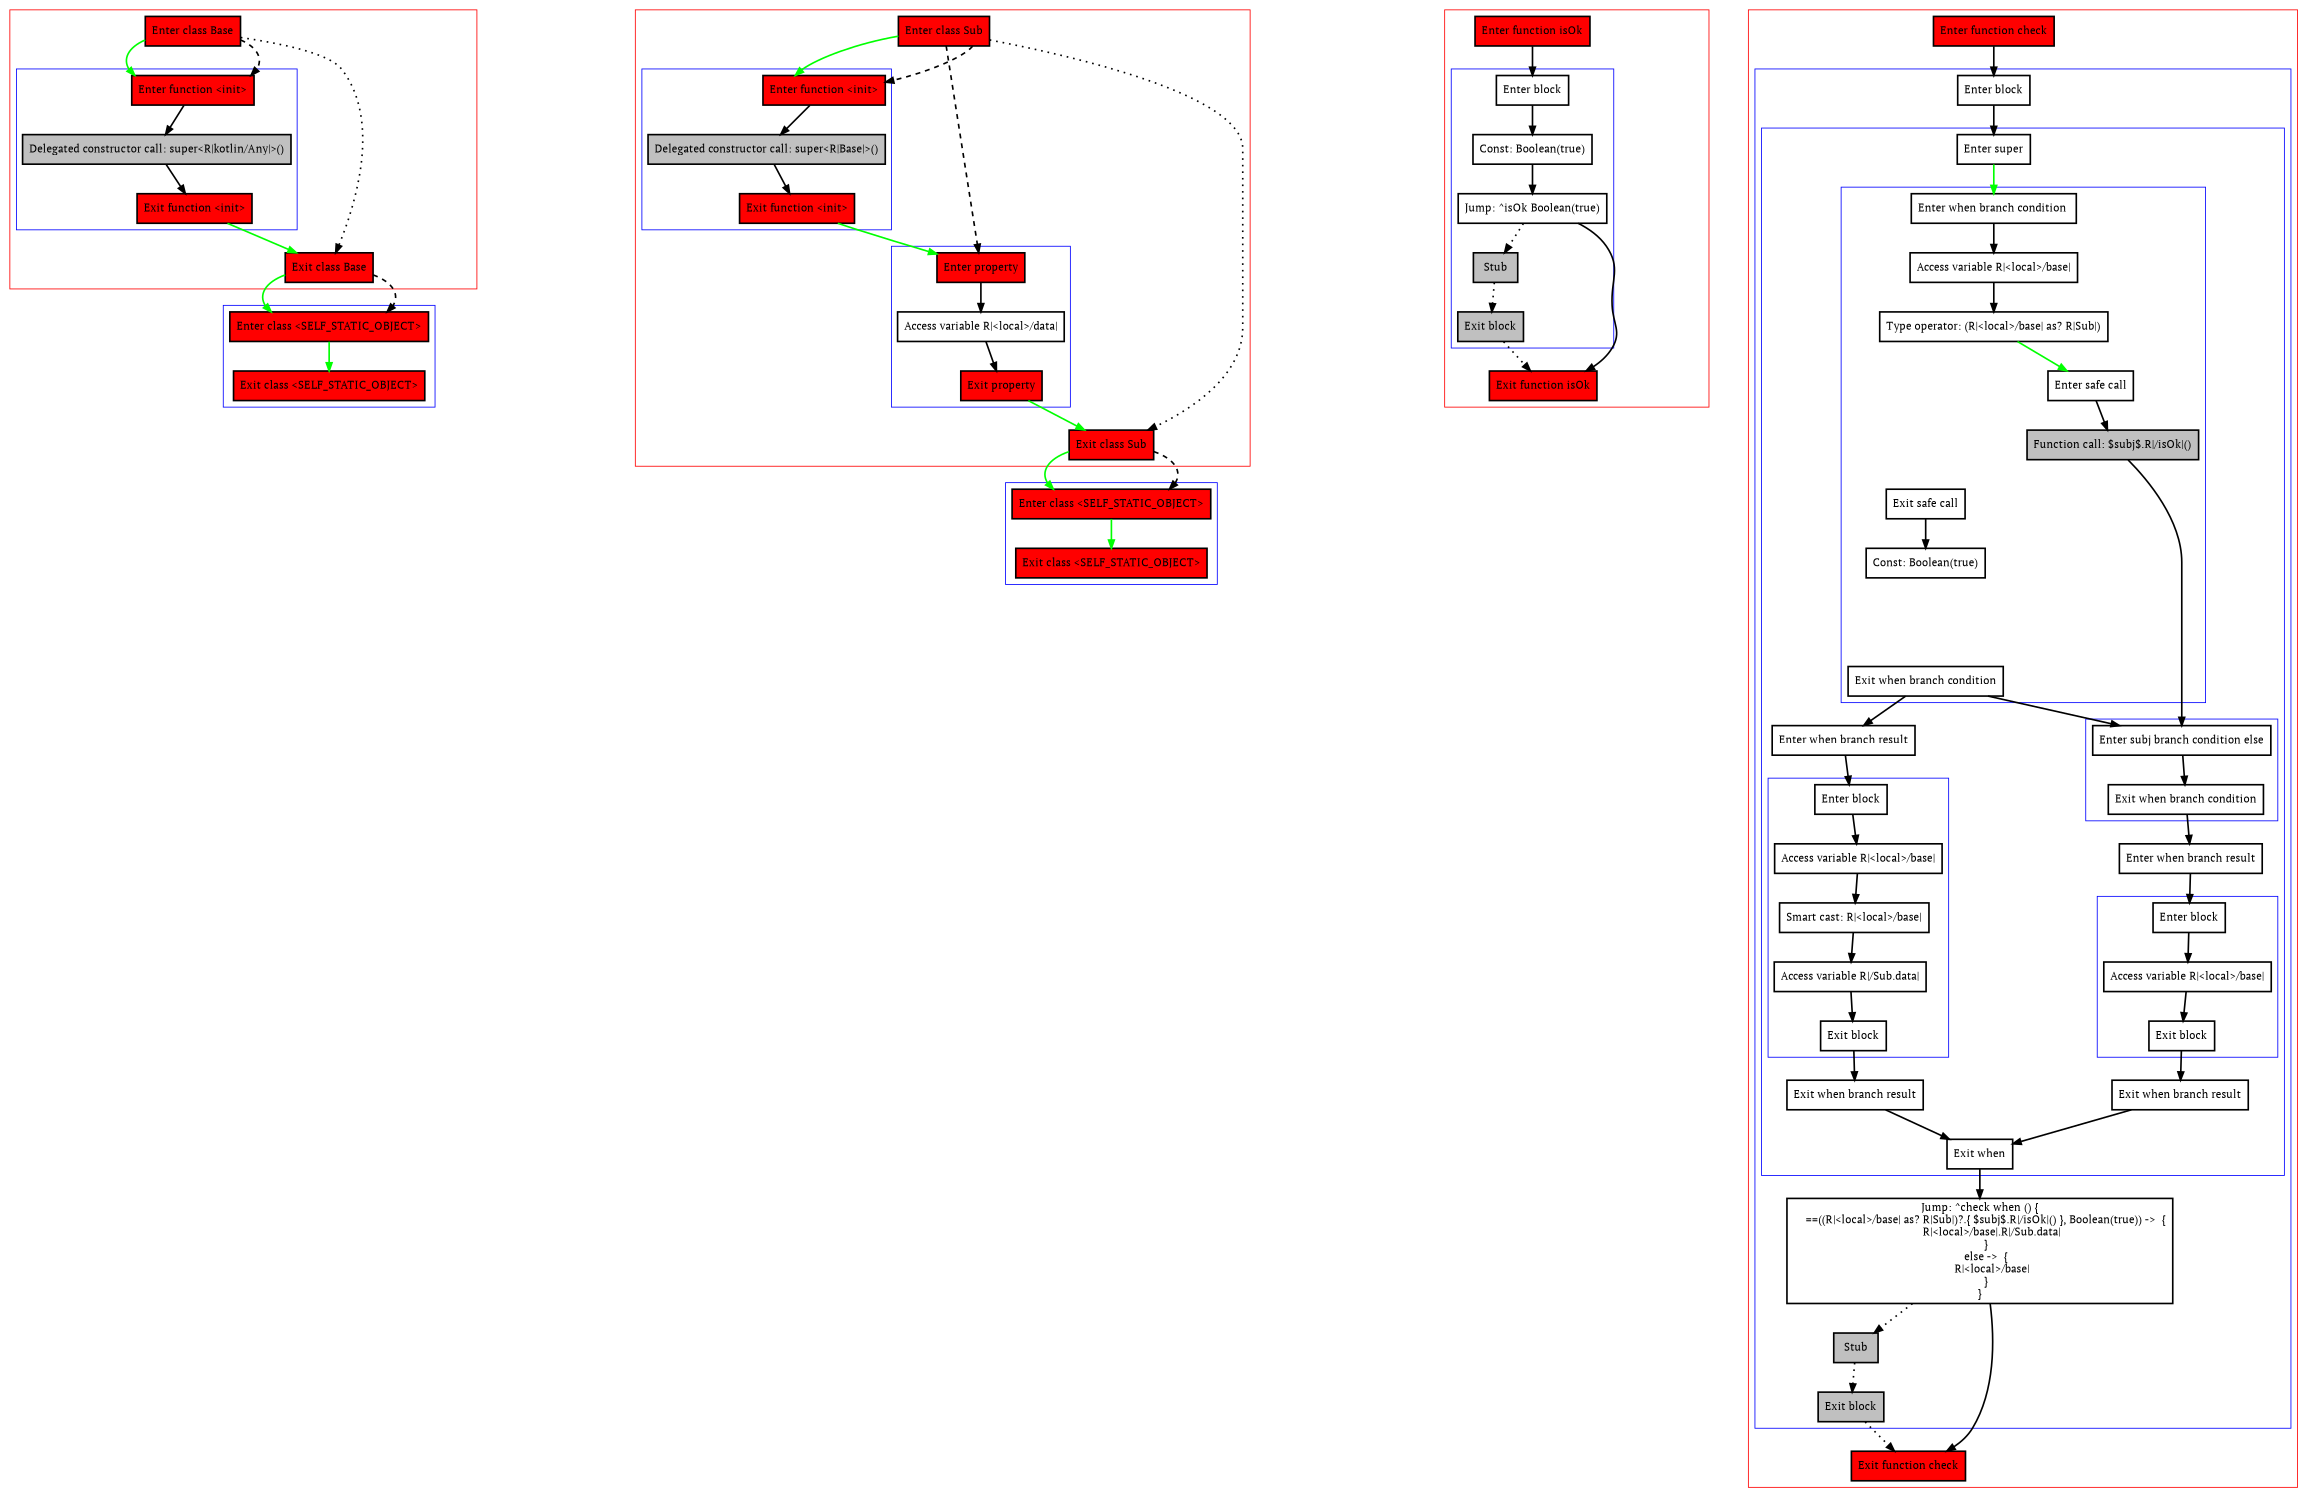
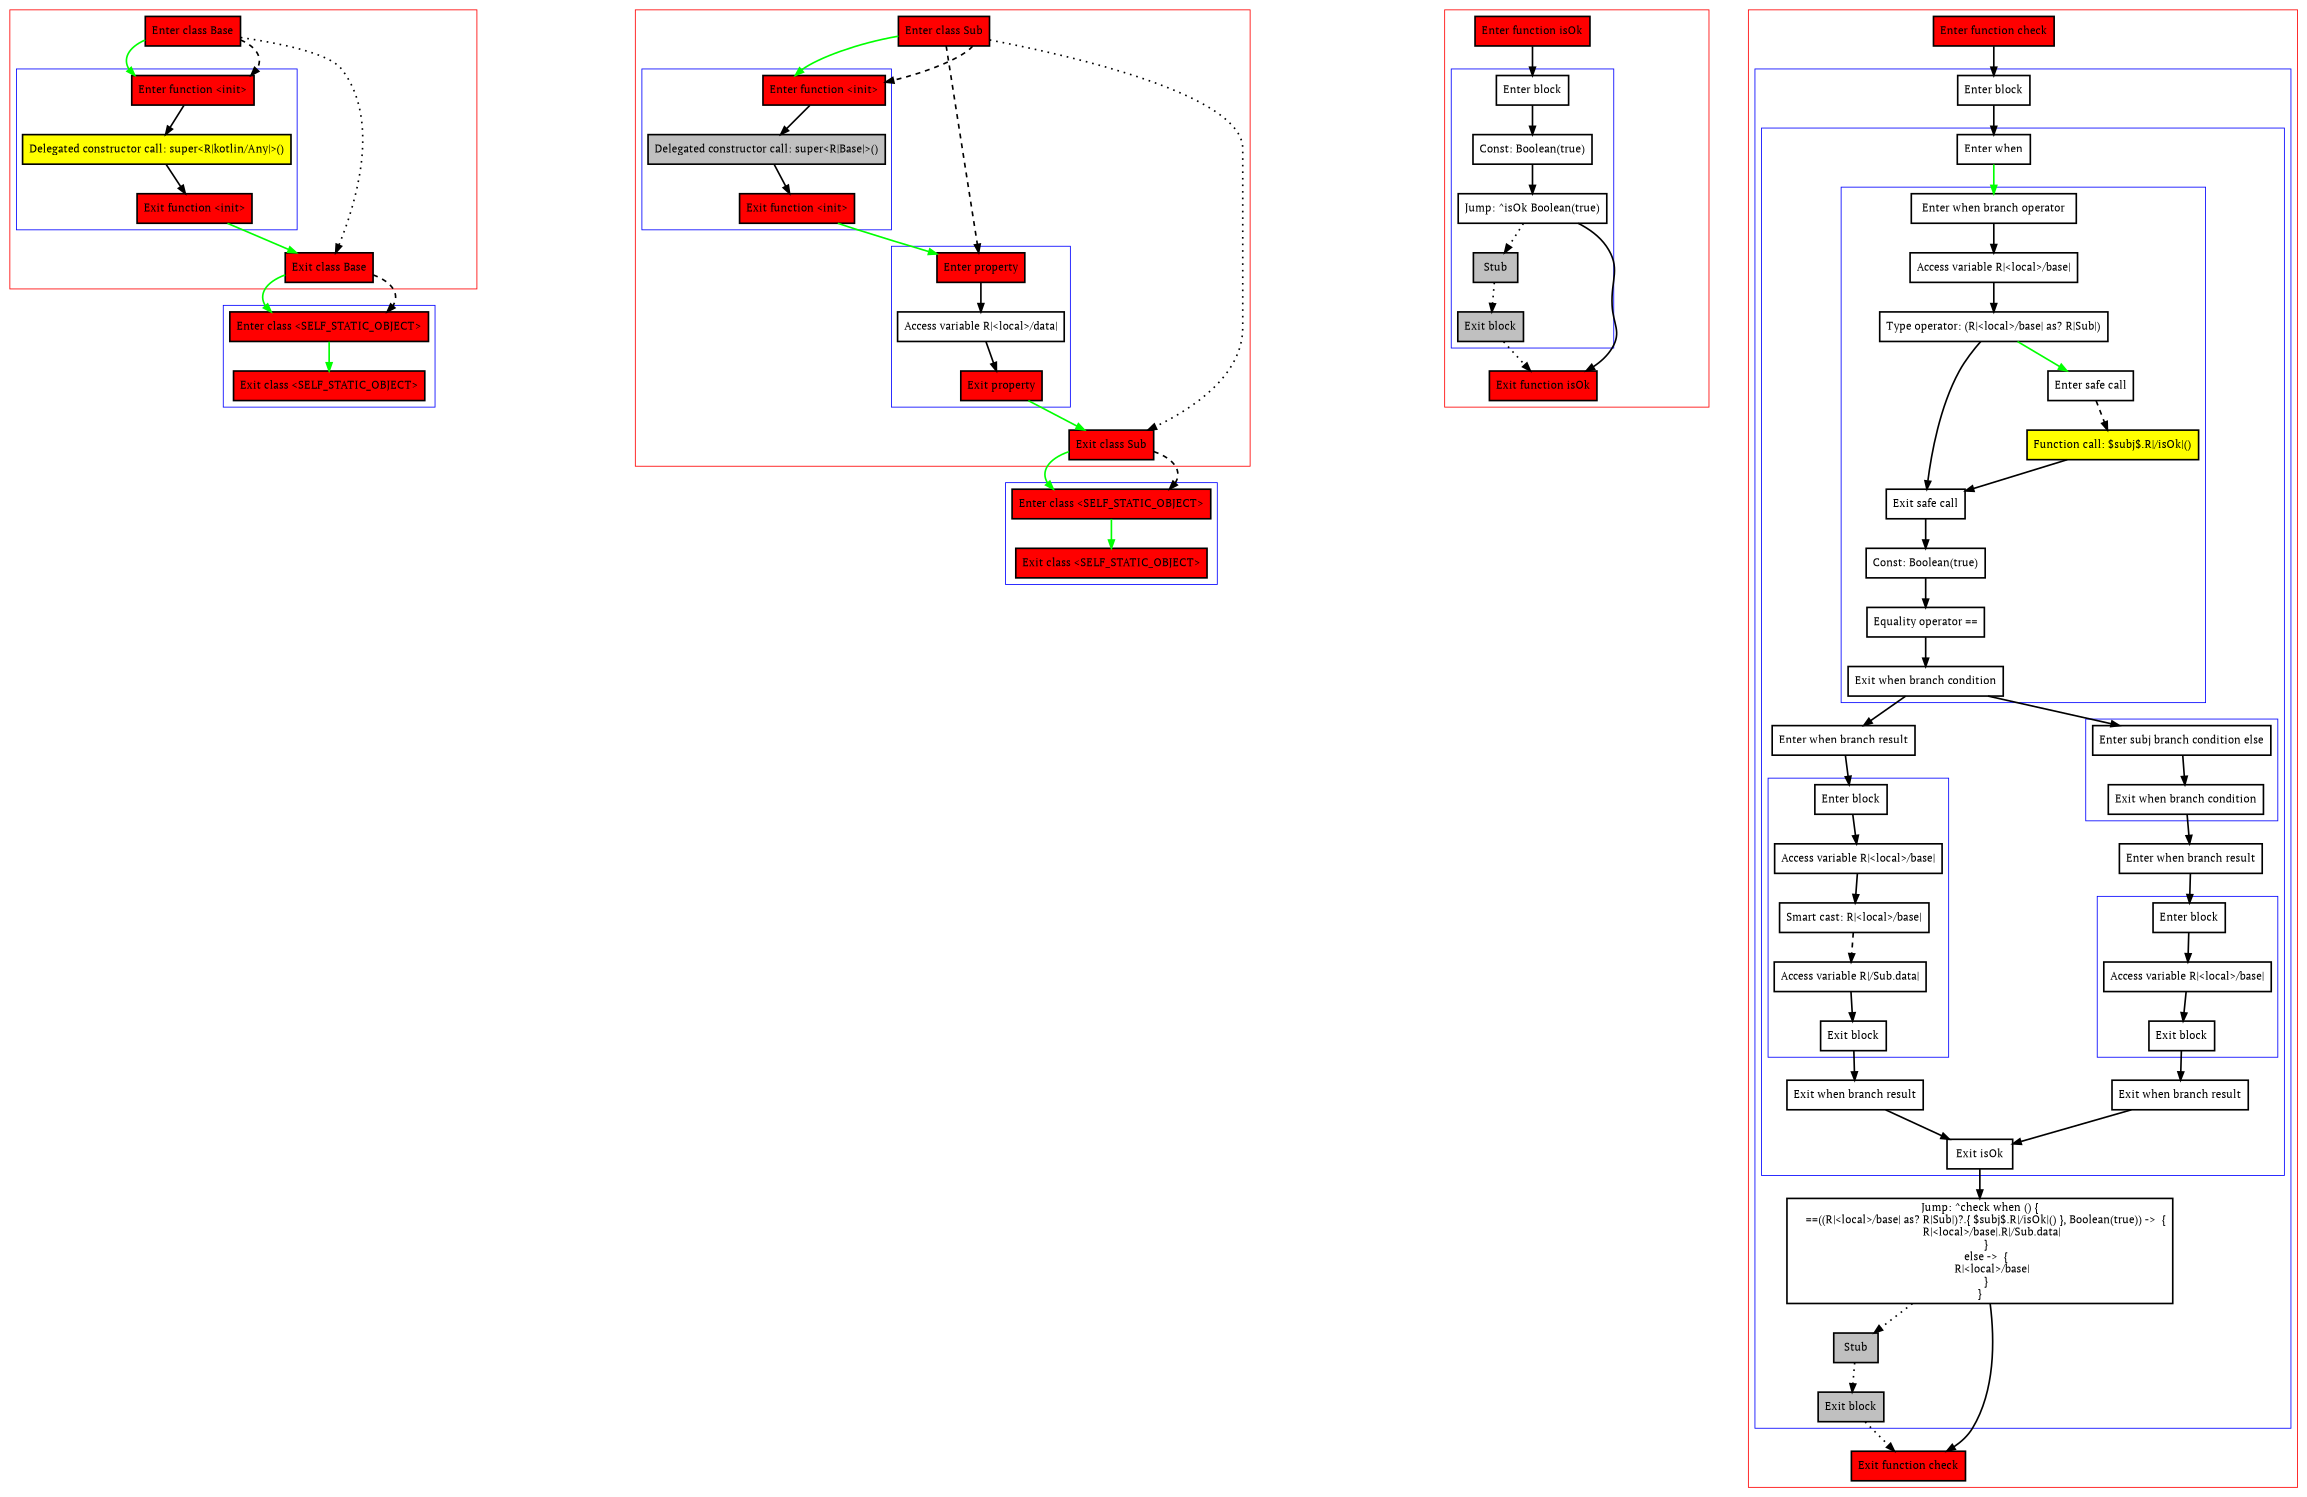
(157, 149) -> (157, 149)
(1994, 149) -> (1994, 149)
(1994, 208) -> (1994, 208)
none -> (1944, 407)
(2100, 412) -> (2100, 412)
(2113, 445) -> (2113, 445)
(2182, 581) -> (2020, 474)
none -> (1926, 622)
(1853, 943) -> (1853, 943)
(1980, 1154) -> (1980, 1154)
